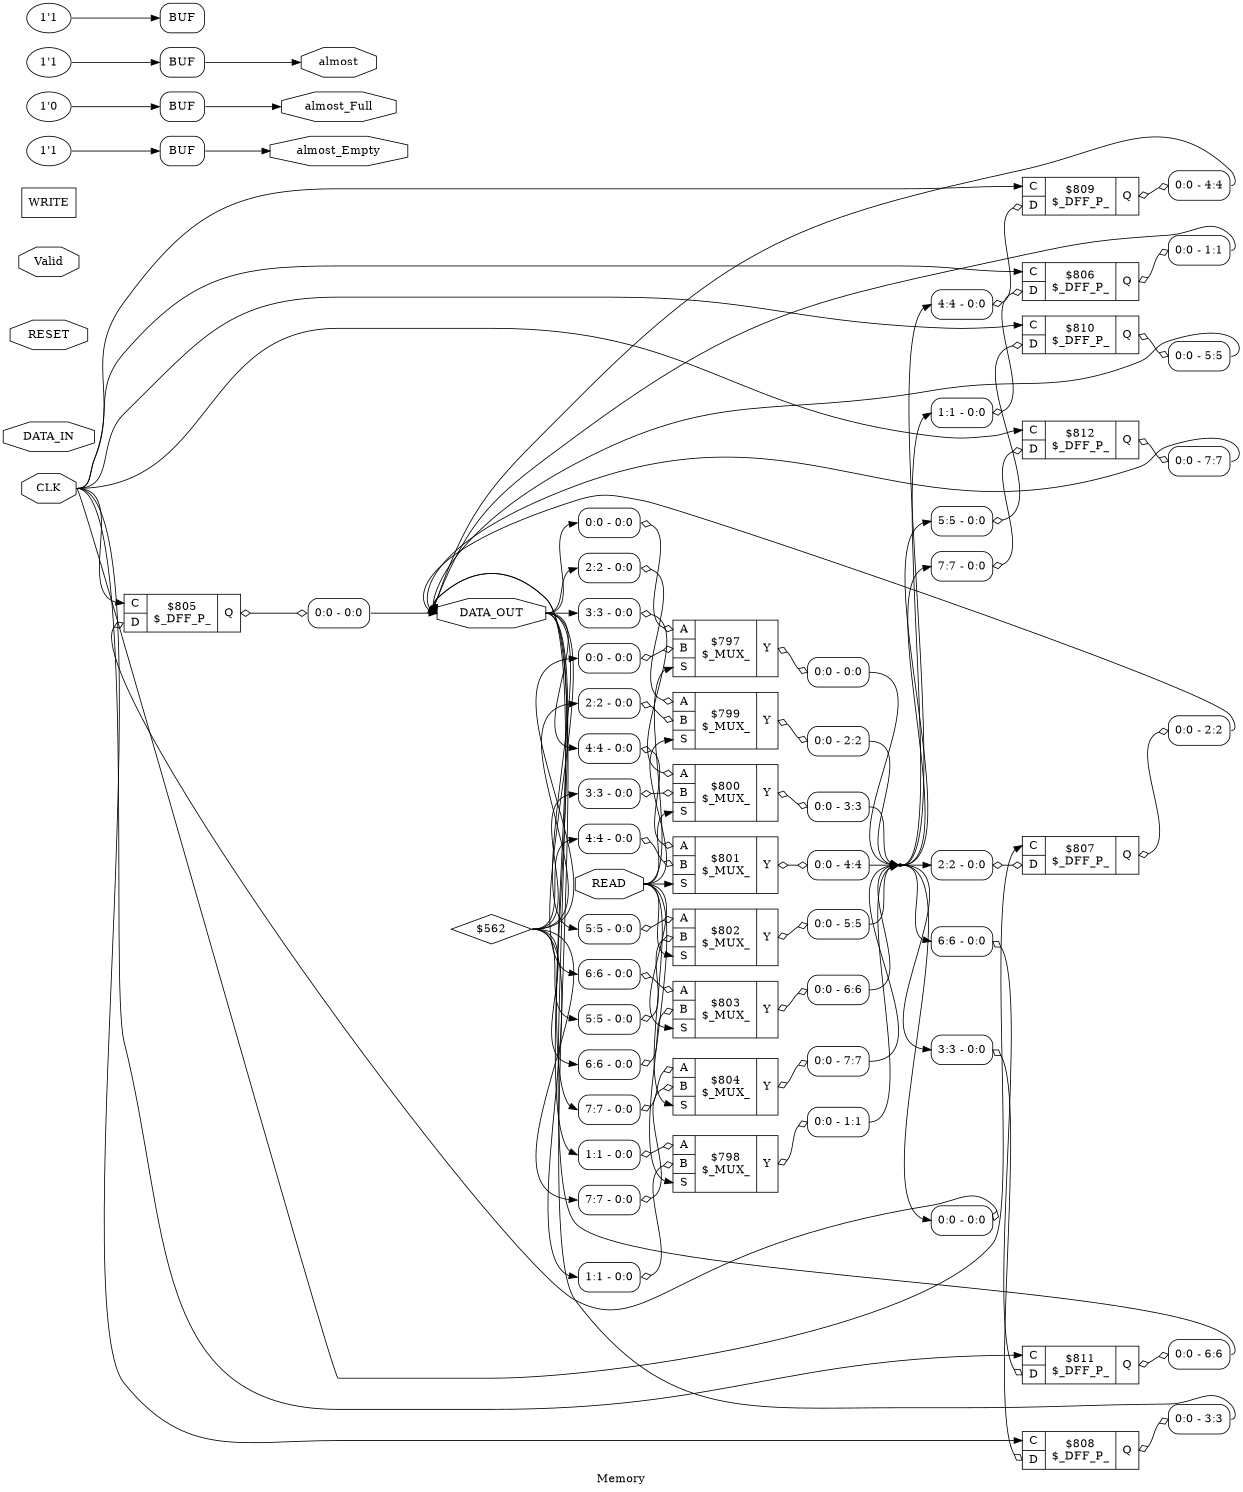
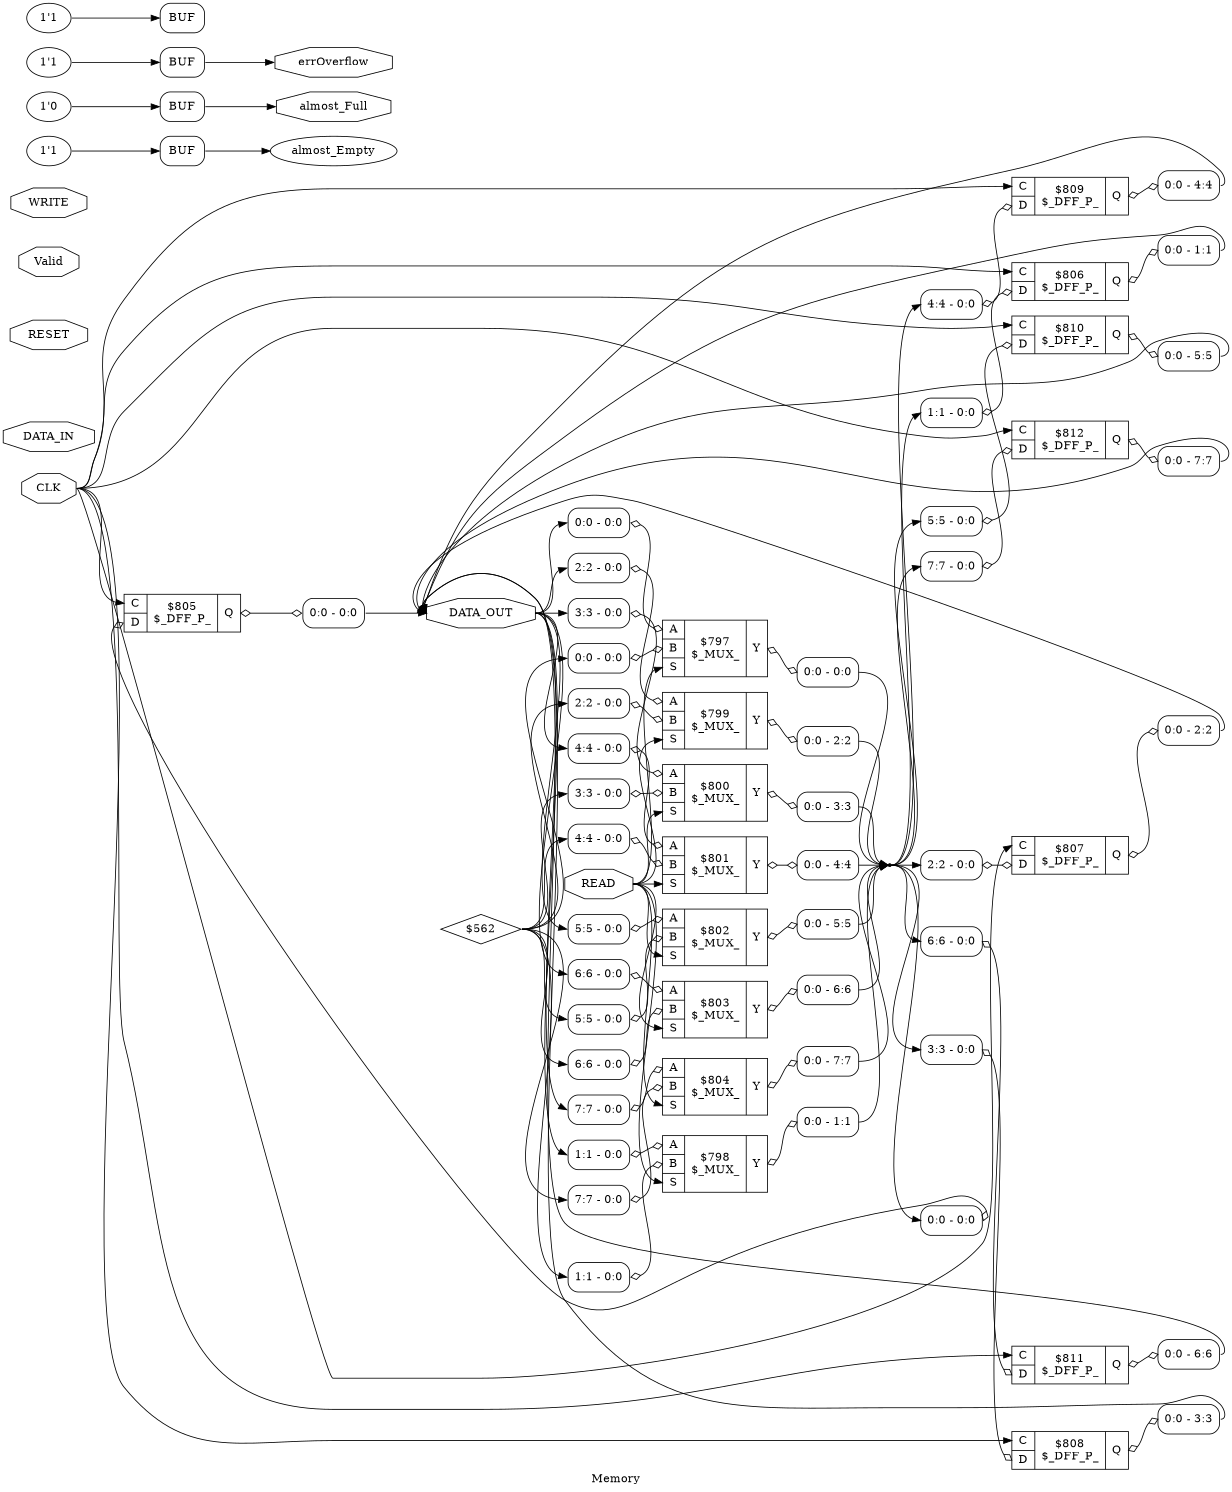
(339, 62) -> (334, 62)
(339, 151) -> (334, 151)
(49, 203) -> (49, 203)
